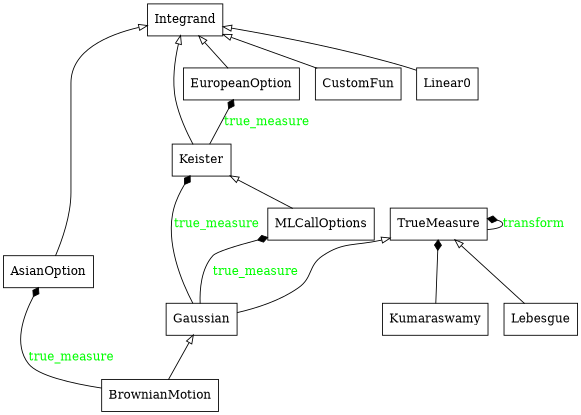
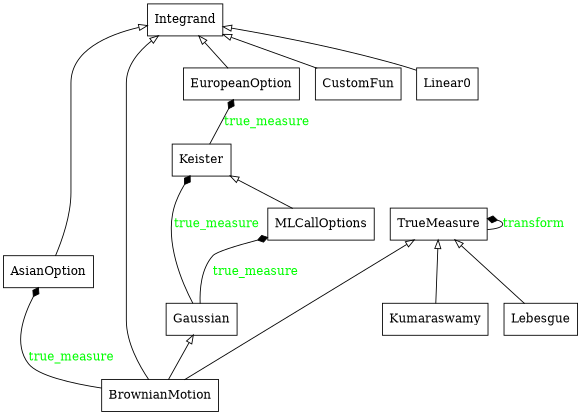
(175, 96) -> (126, 208)
(309, 274) -> (296, 312)
(437, 276) -> (437, 276)
